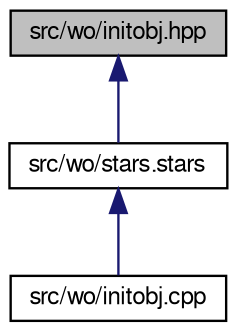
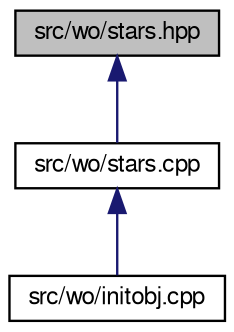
(118, 33) -> (117, 33)
(118, 166) -> (117, 166)
